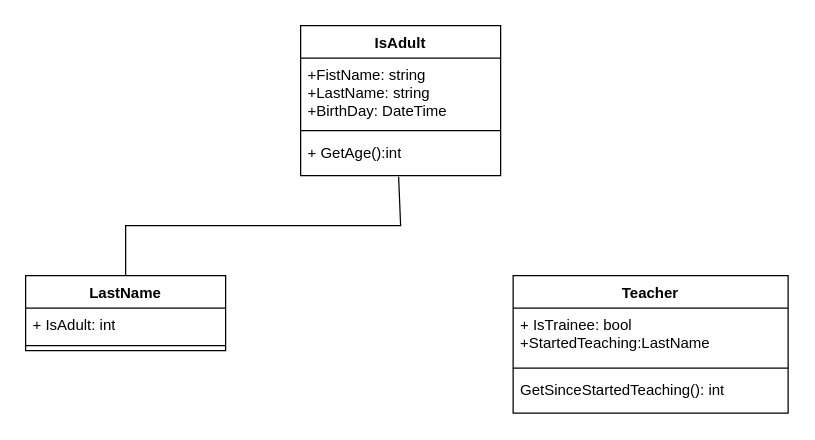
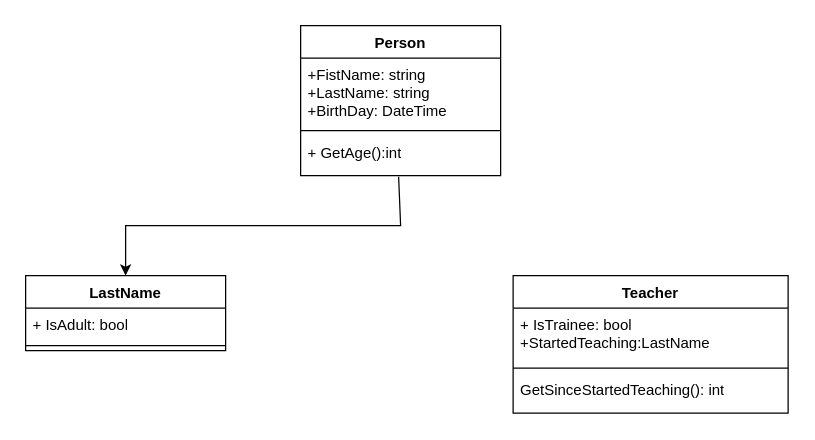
(401, 43) -> (401, 43)
(126, 268) -> (126, 265)
(82, 326) -> (86, 326)
